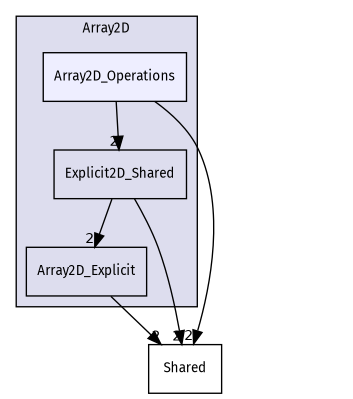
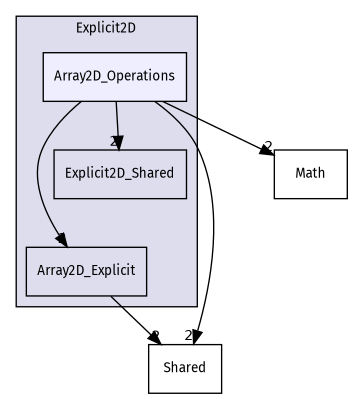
(107, 29) -> (107, 29)
none -> (311, 174)
(106, 217) -> (38, 163)
(163, 263) -> none
